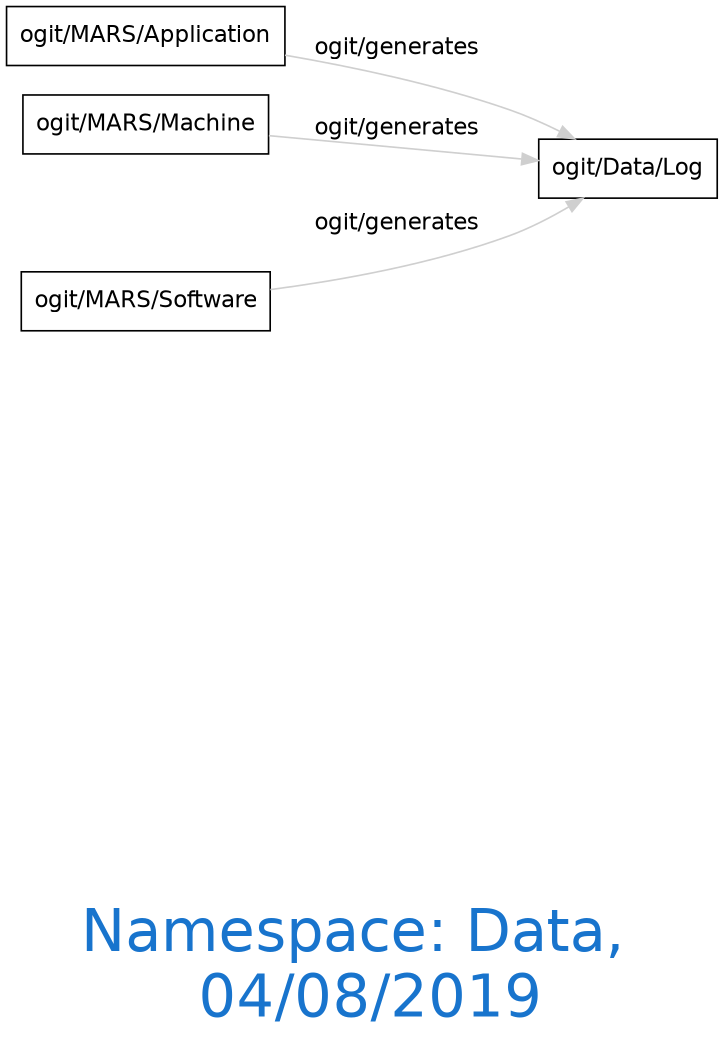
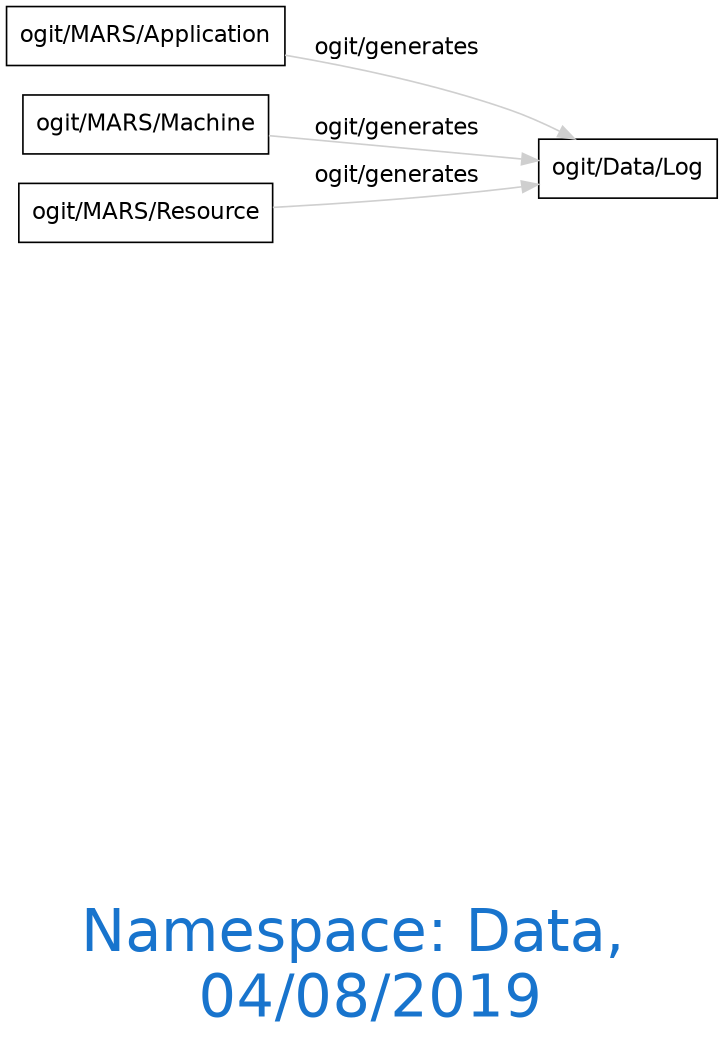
none -> (146, 213)
(146, 301) -> none
